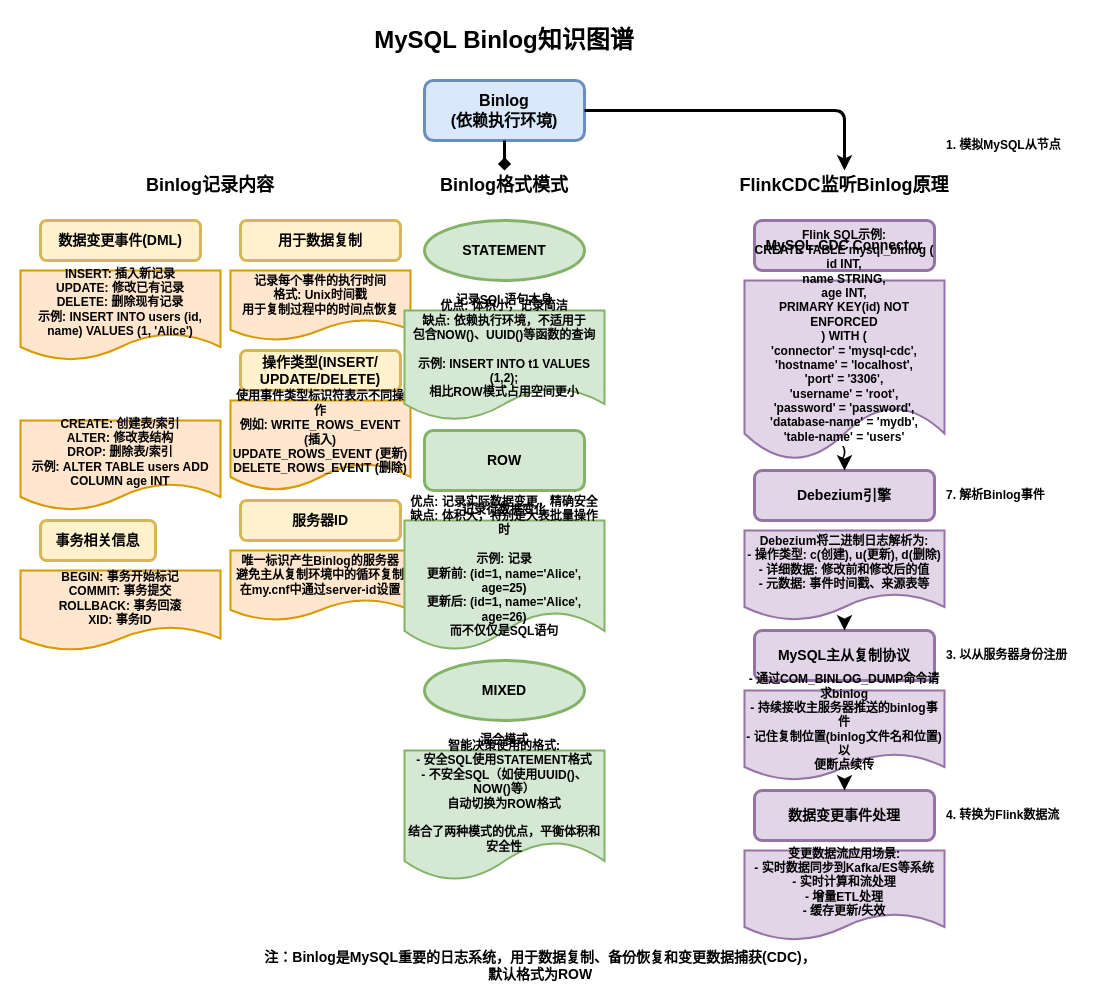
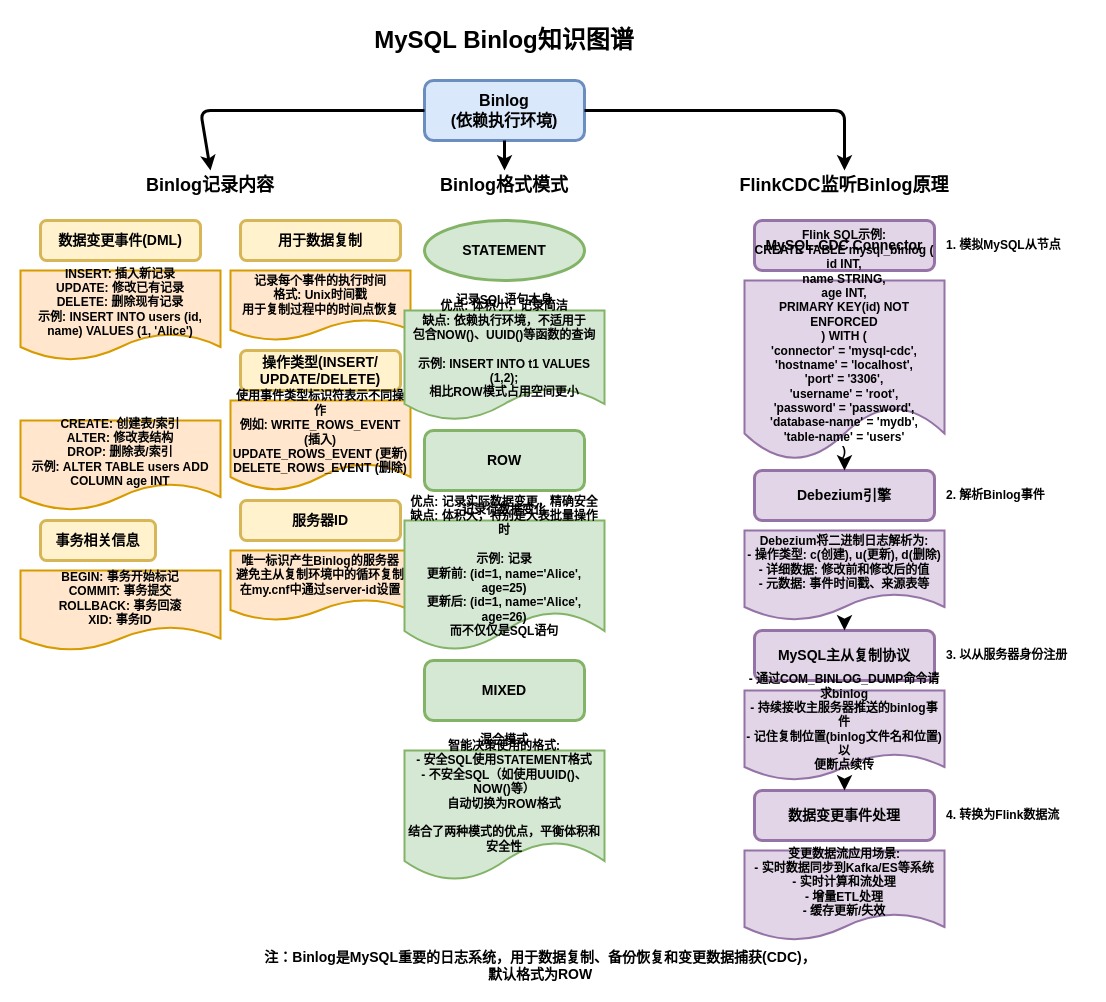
none -> (293, 111)
(1015, 146) -> (1015, 246)
(505, 157) -> (505, 158)
(995, 496) -> (995, 496)
(505, 691) -> (505, 691)
